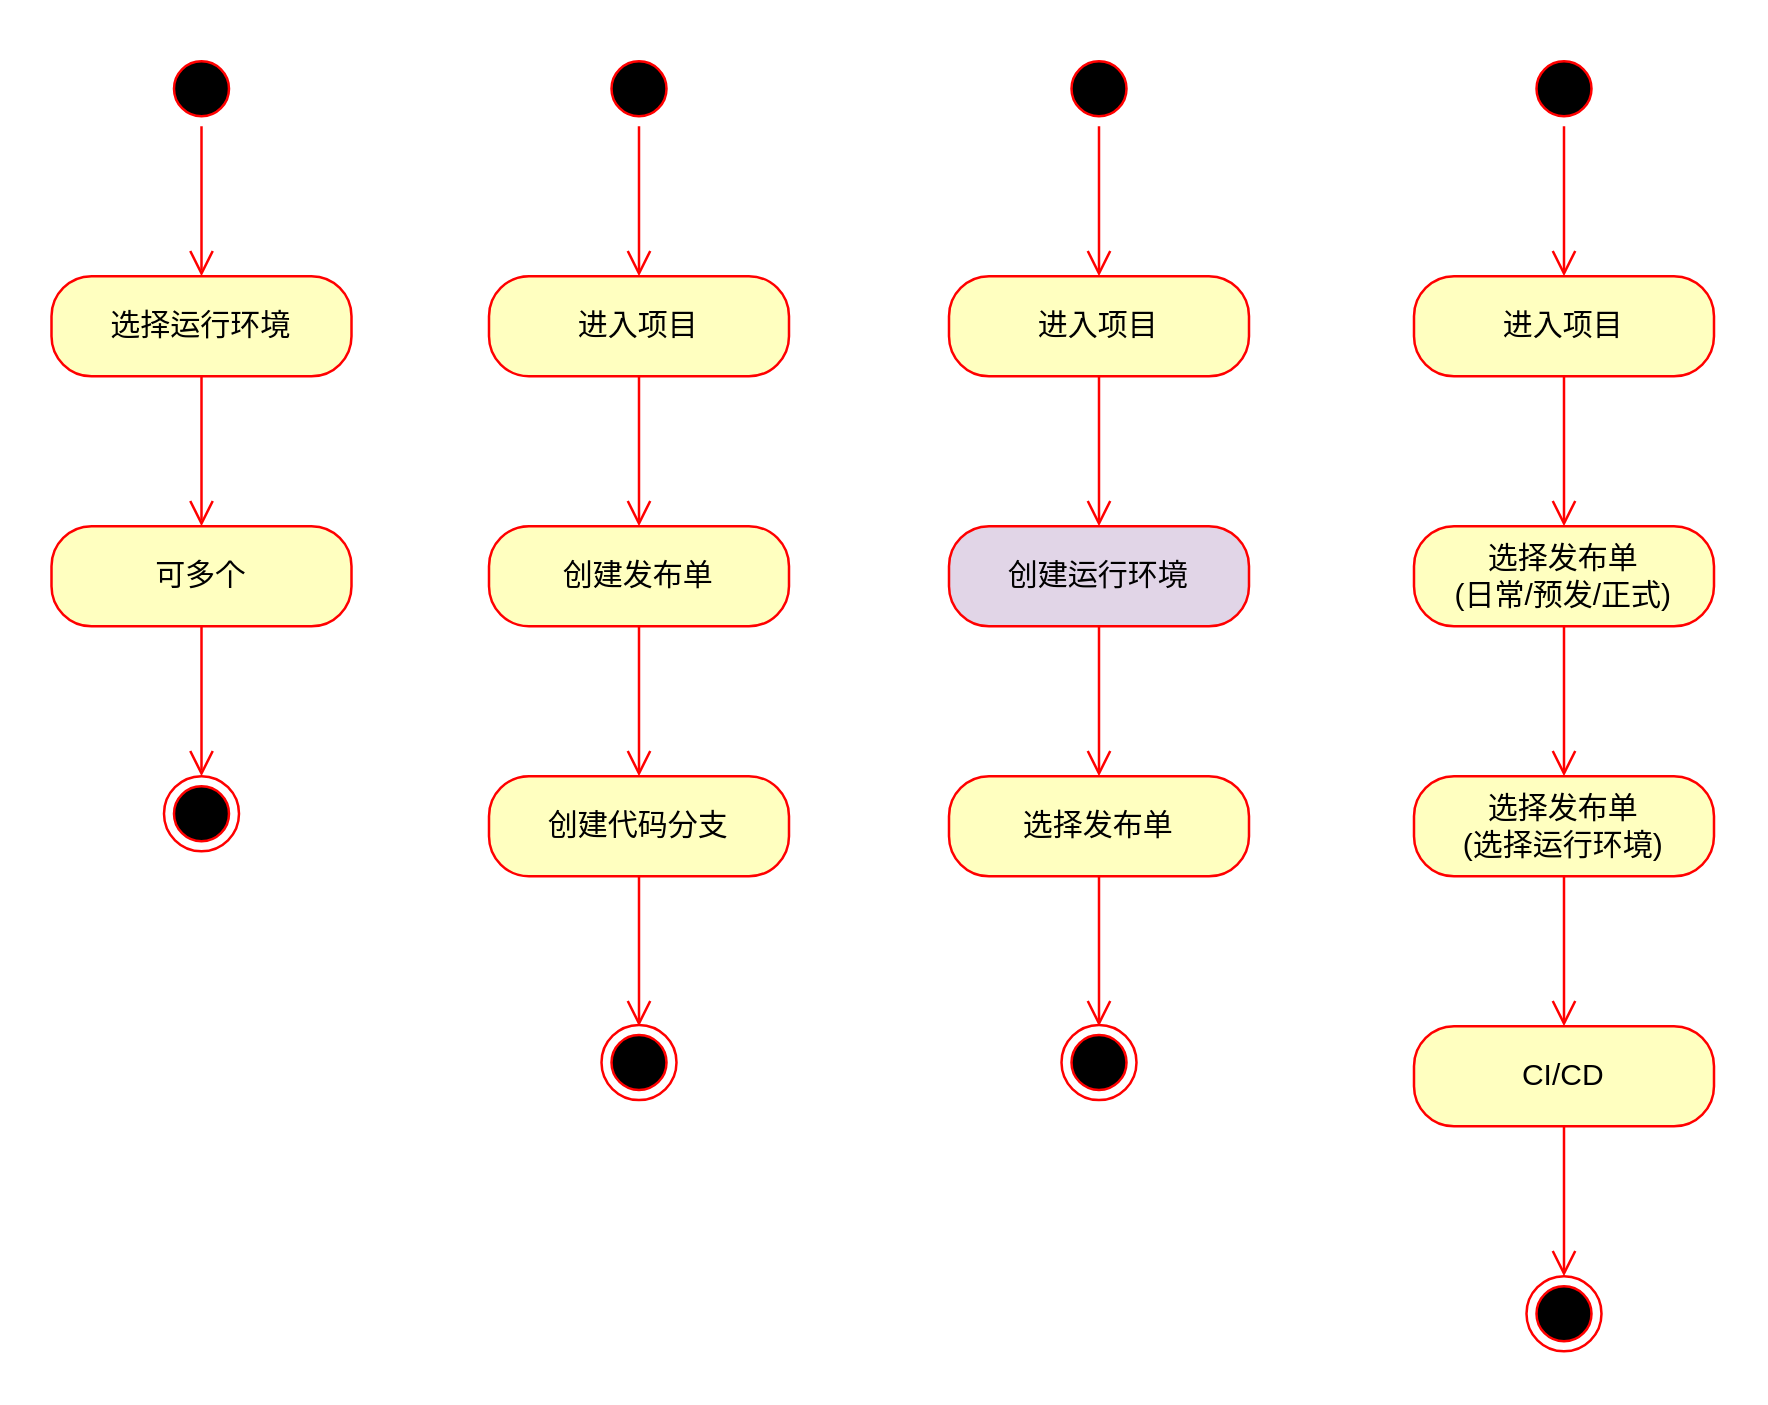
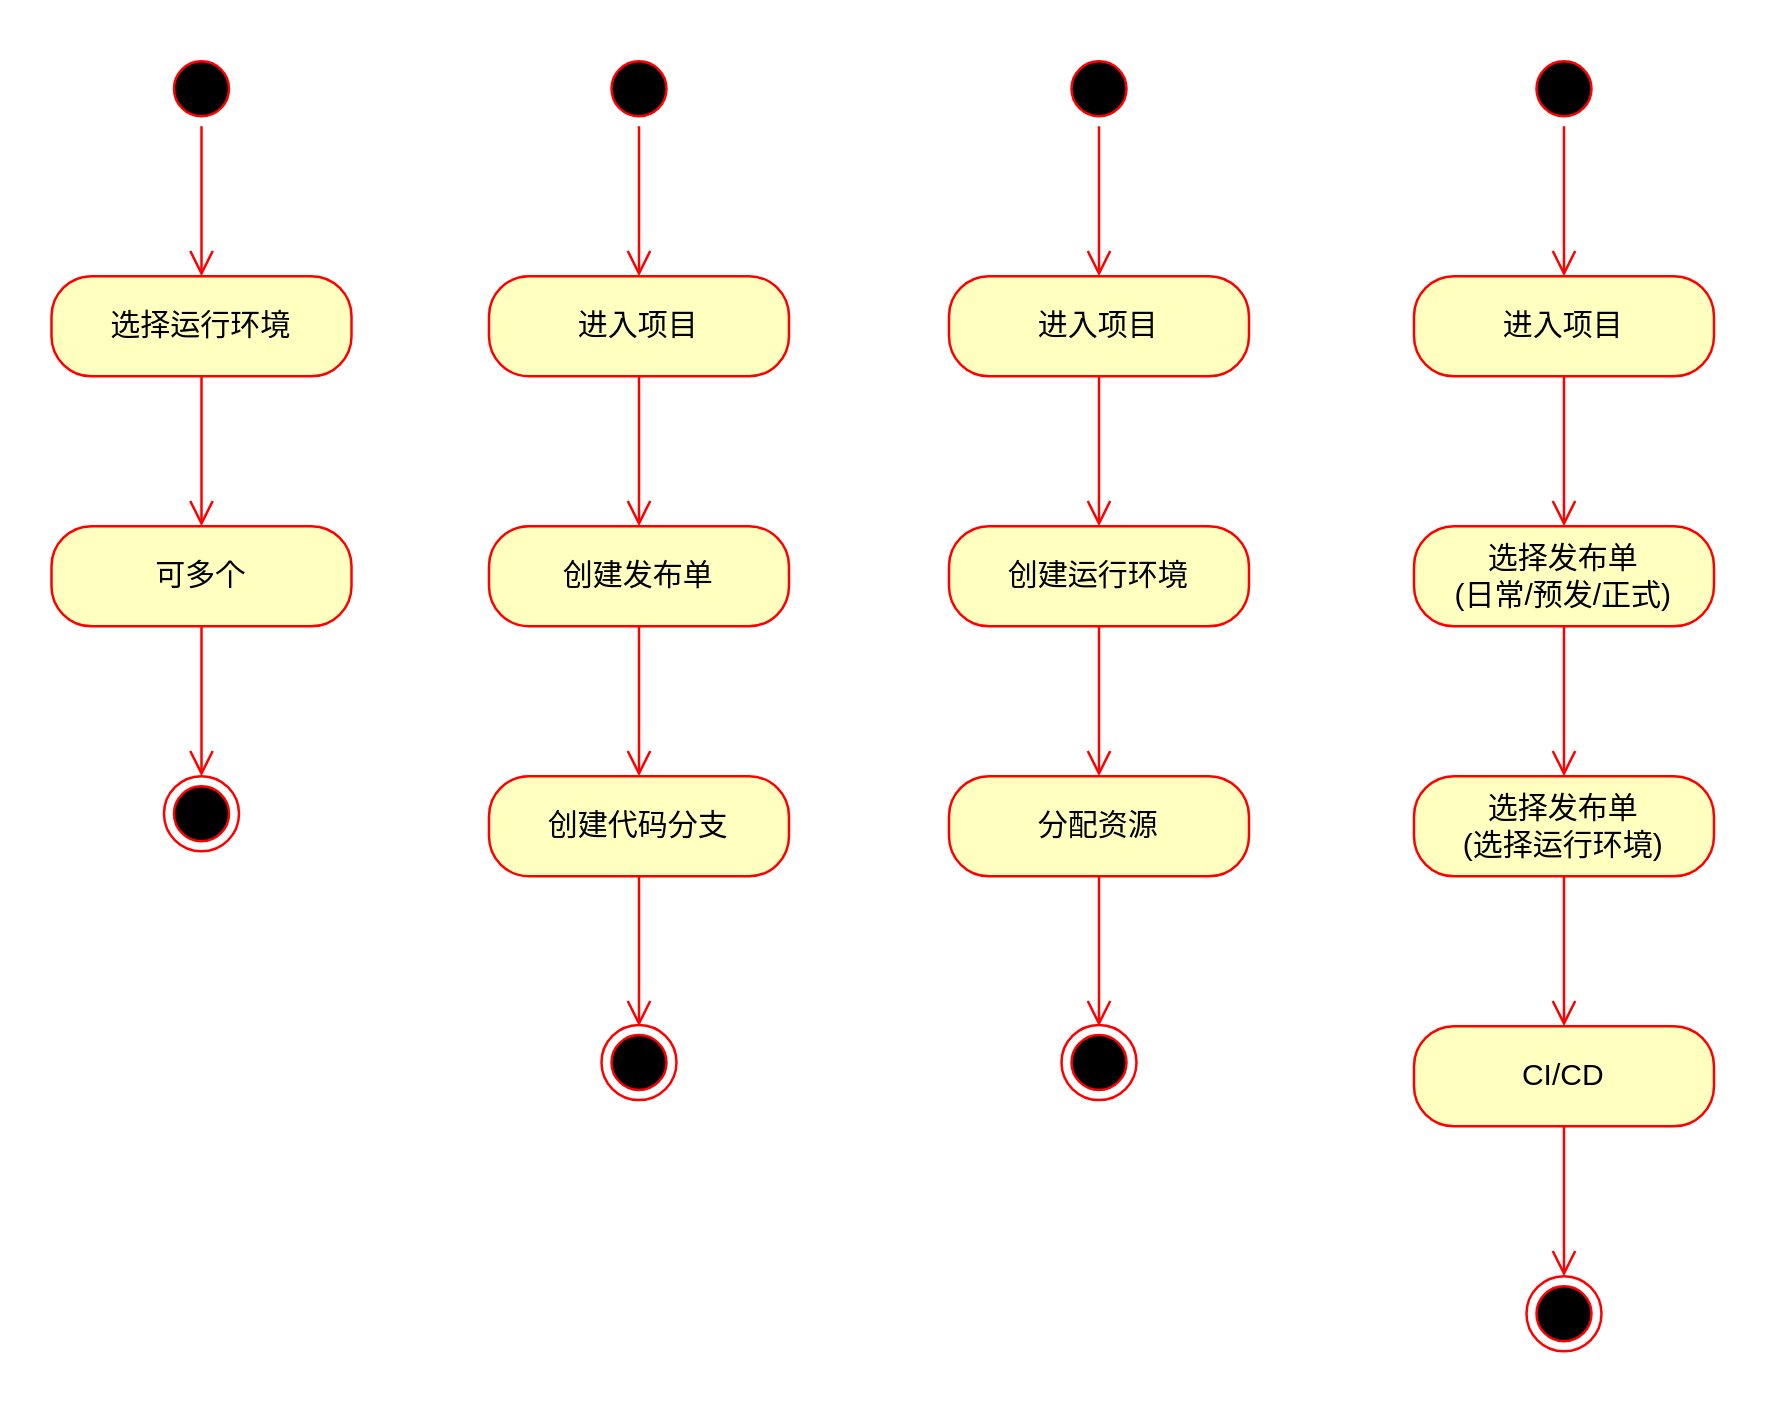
(1099, 576) -> (1099, 576)
(1099, 826) -> (1099, 826)
